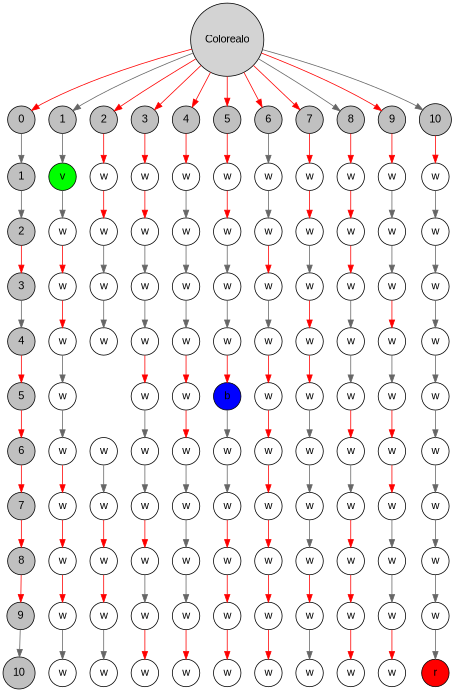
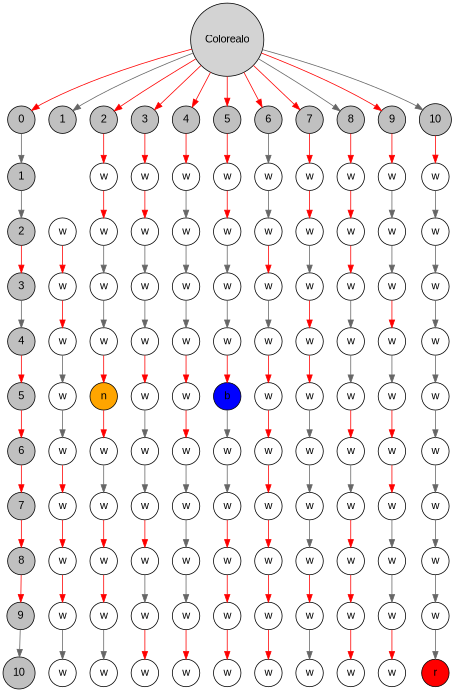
(63, 177) -> none
none -> (104, 396)
